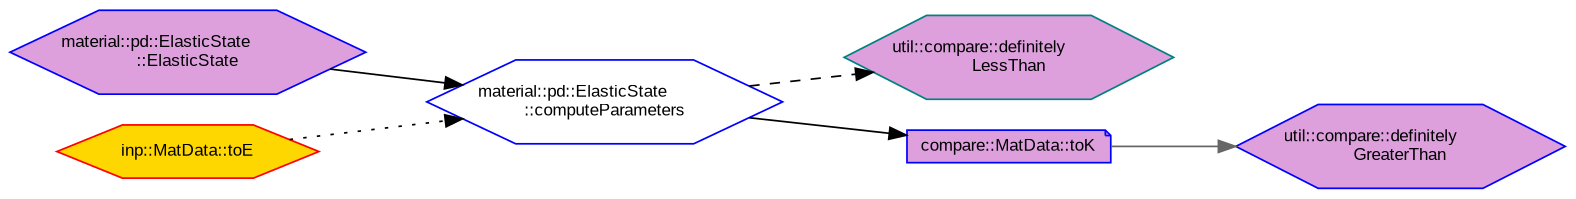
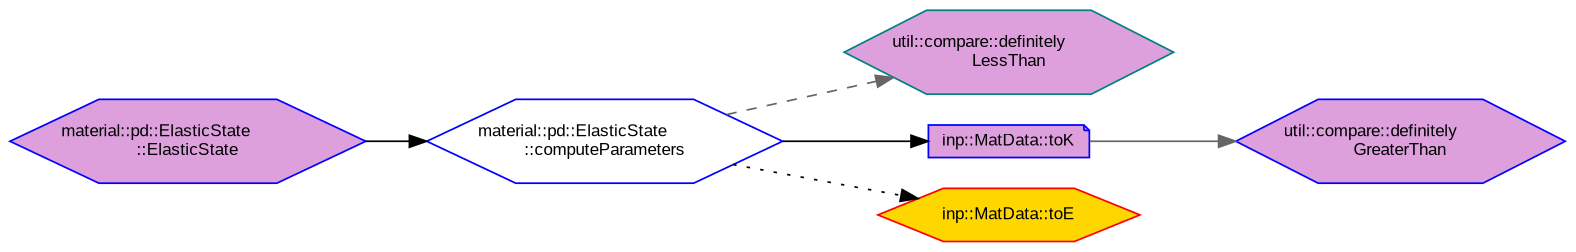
(802, 80) -> (802, 98)
(367, 130) -> (817, 180)
(1009, 146) -> (1009, 141)
